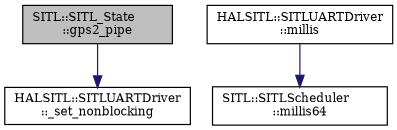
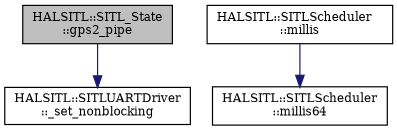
(98, 25) -> (98, 25)
(300, 25) -> (300, 25)
(300, 106) -> (300, 106)
